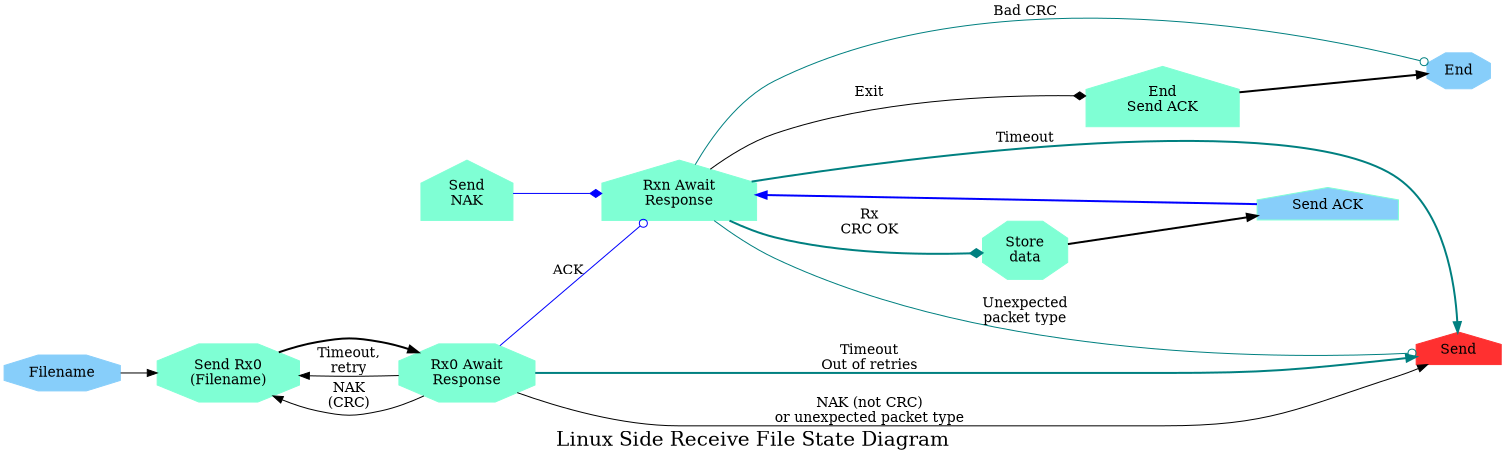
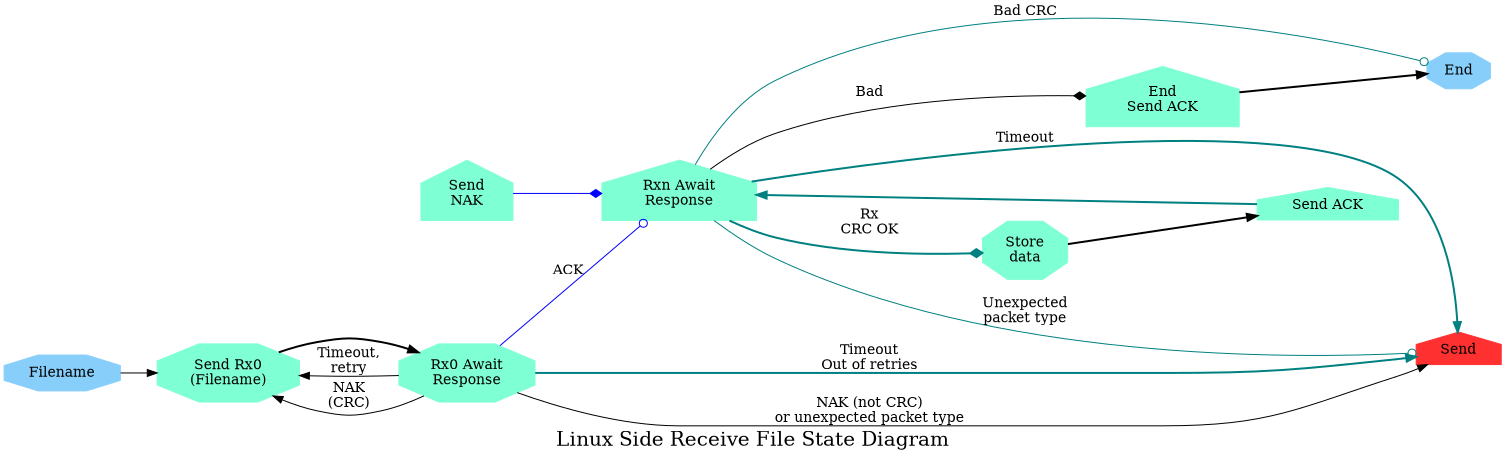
(870, 92) -> (870, 92)
(1012, 200) -> (1012, 200)
(1328, 205) -> (1328, 205)
